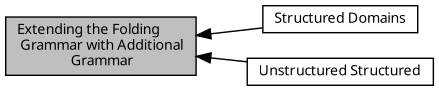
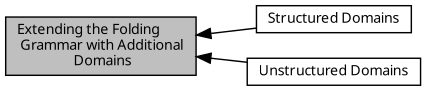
(101, 46) -> (101, 46)
(340, 72) -> (334, 72)
